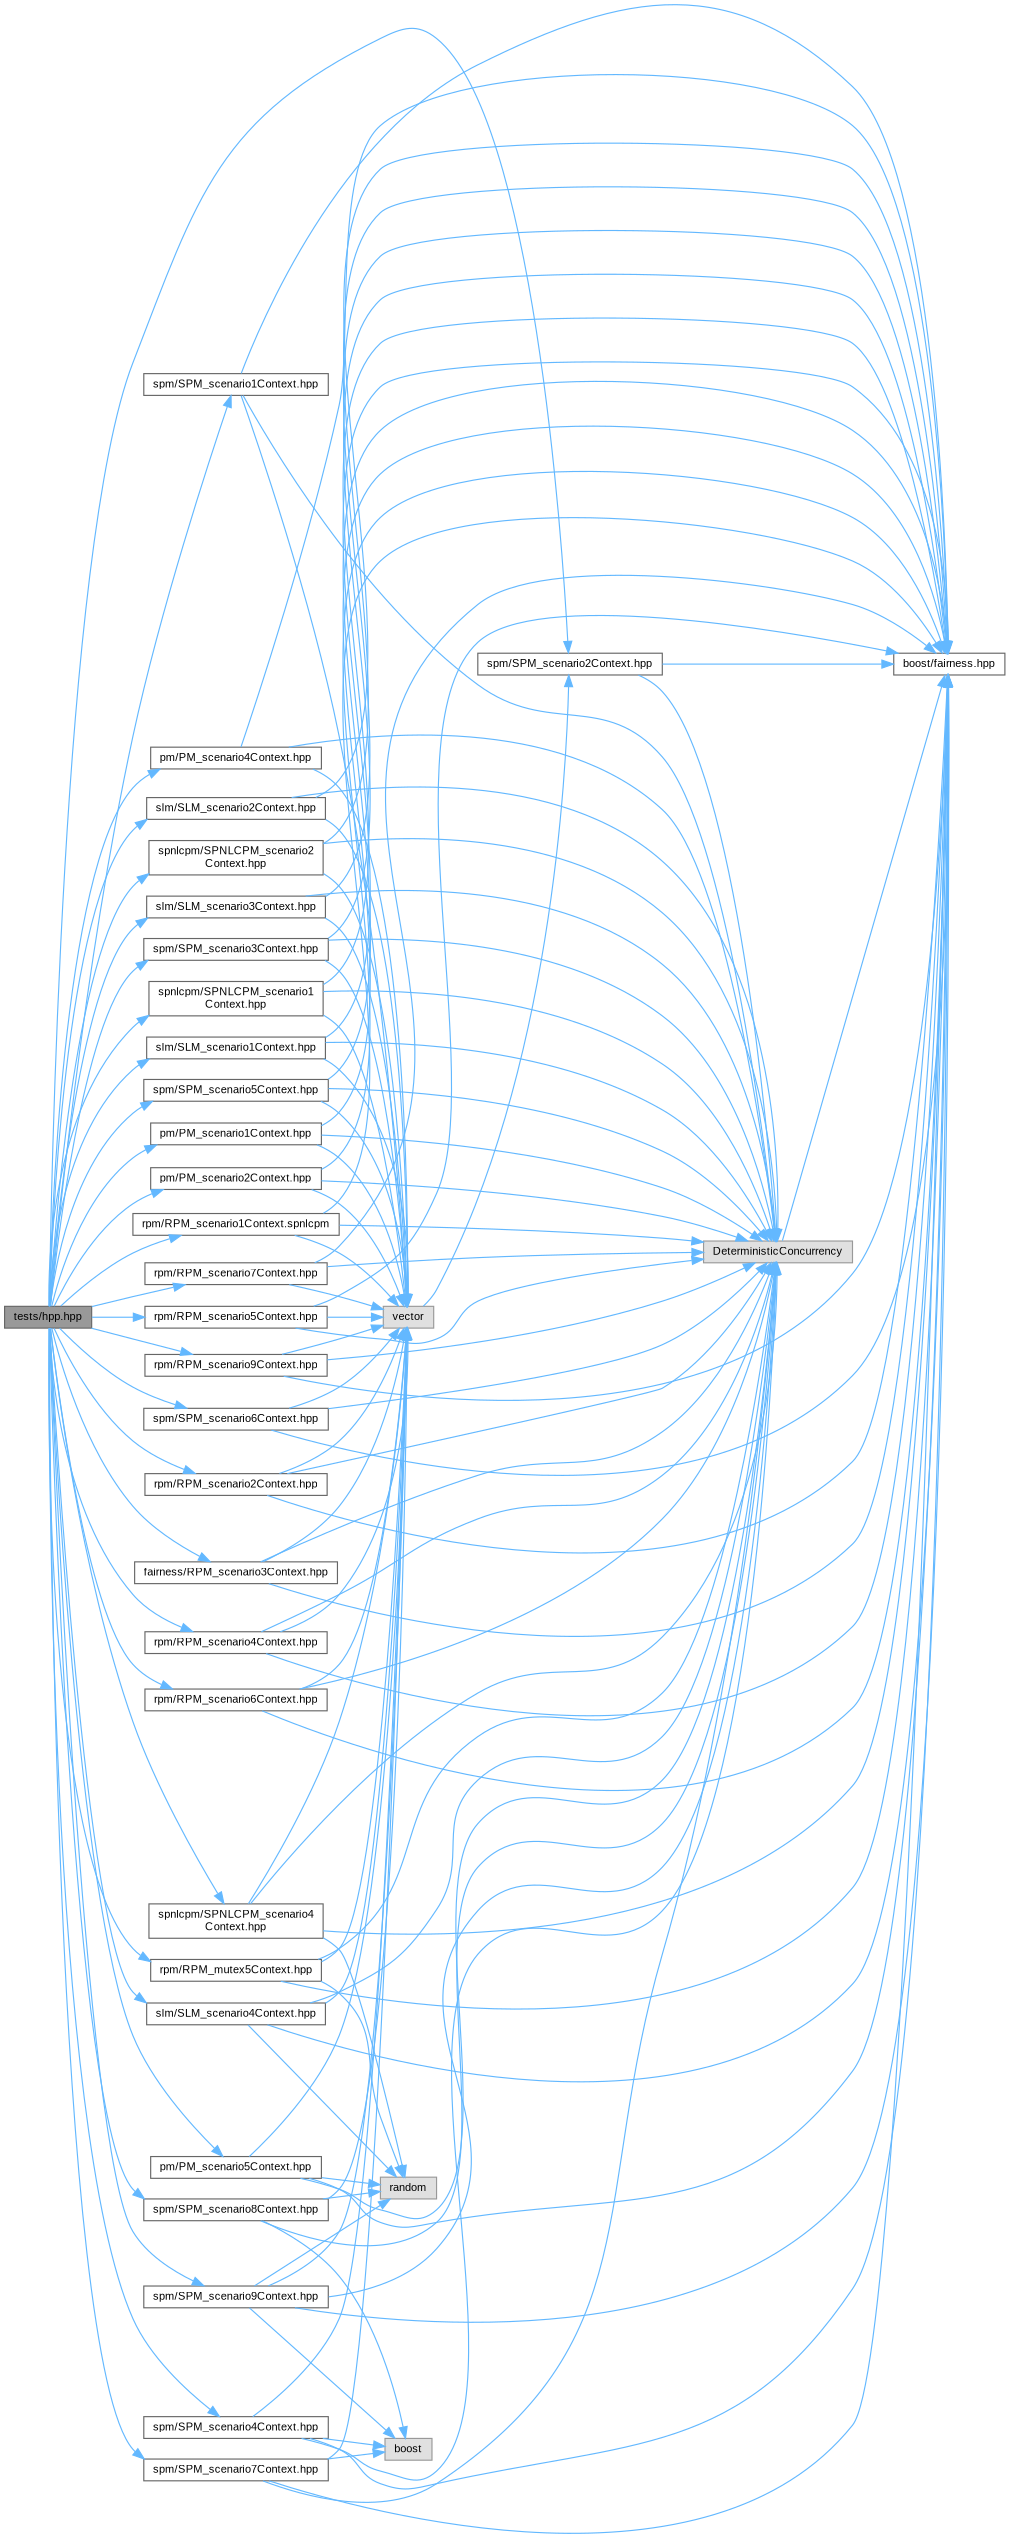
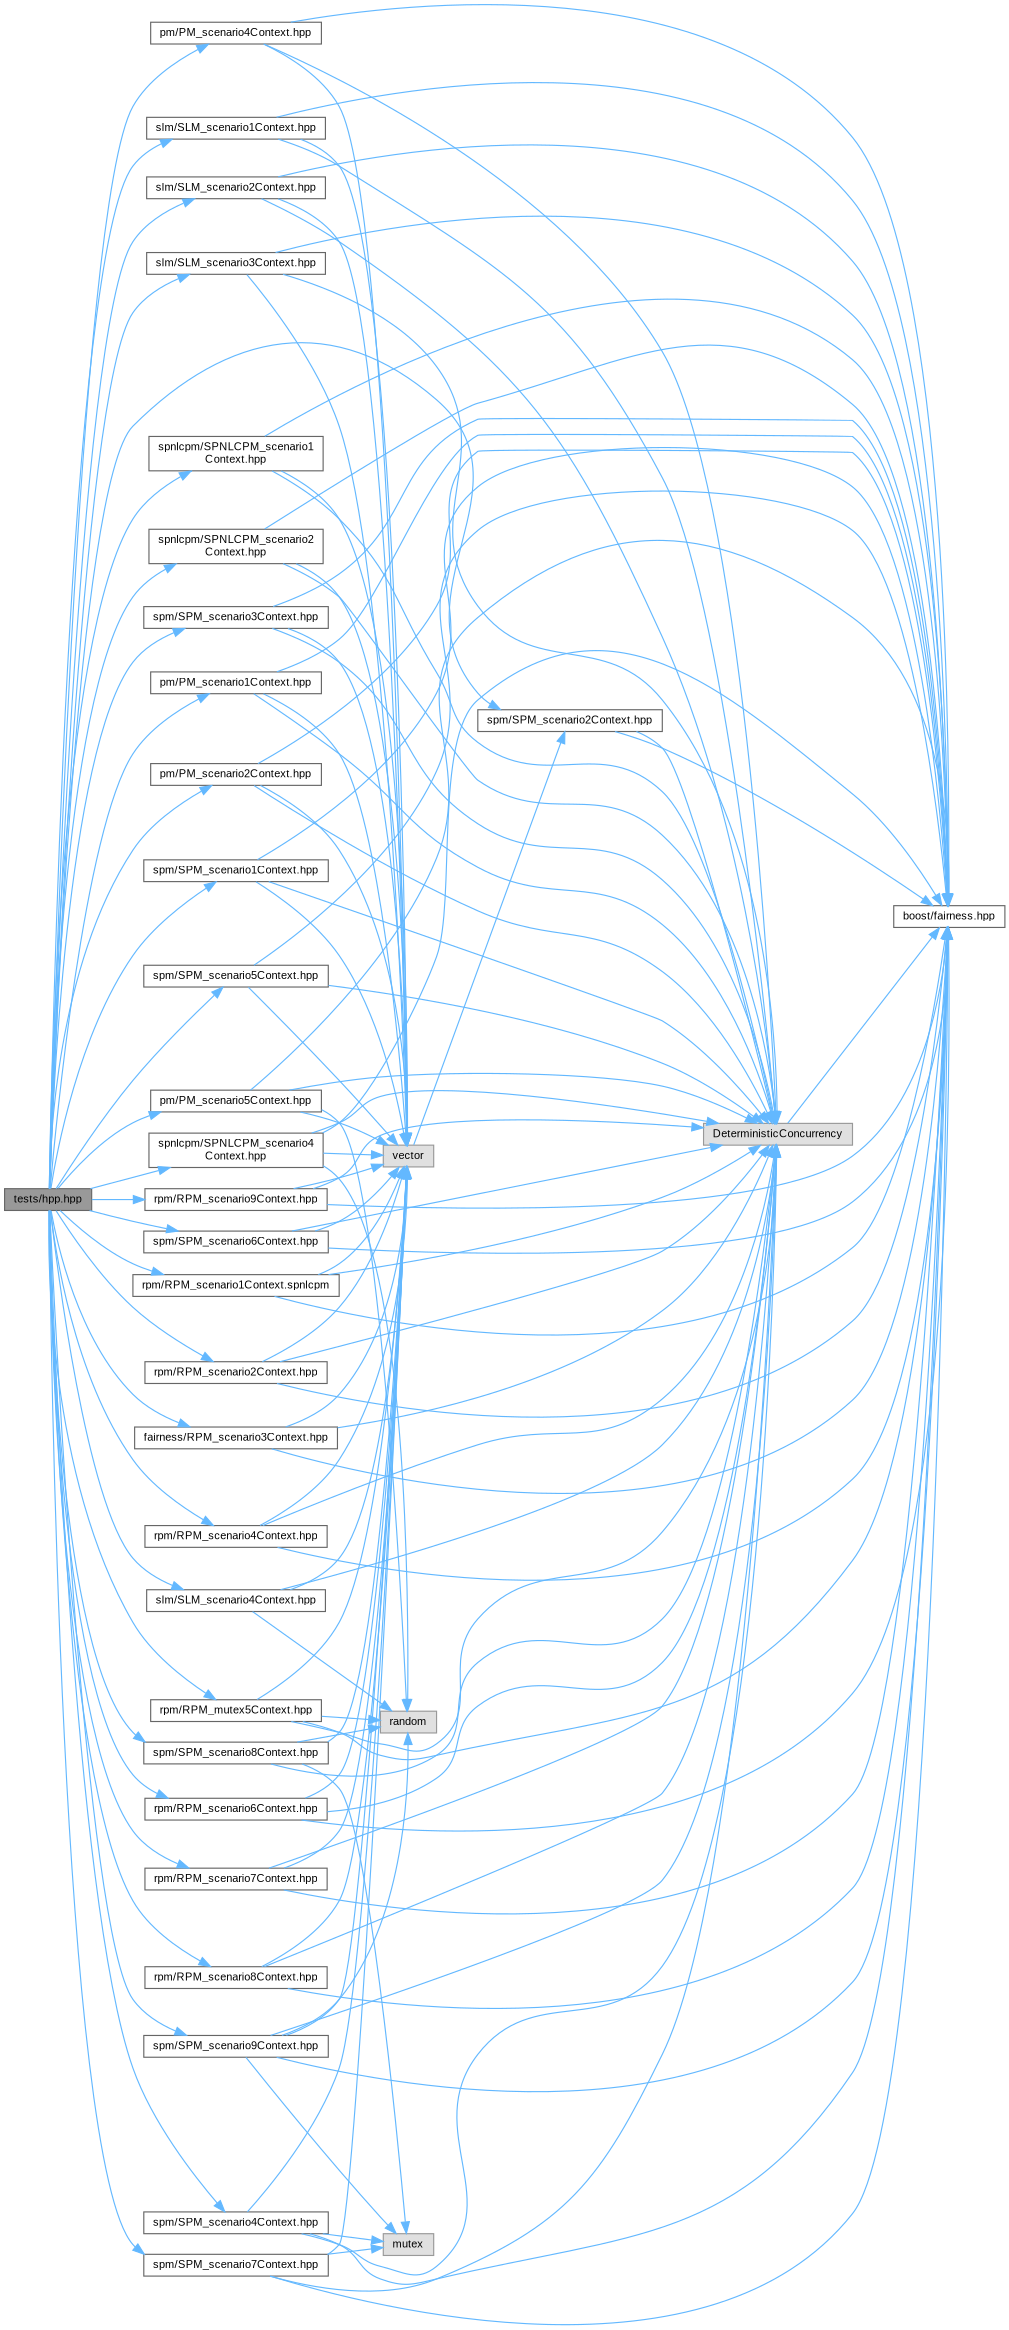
(236, 1317) -> (236, 1978)
(894, 1838) -> none
(408, 2449) -> (408, 2245)
